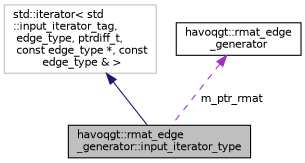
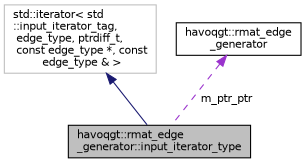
(231, 99) -> (225, 99)
